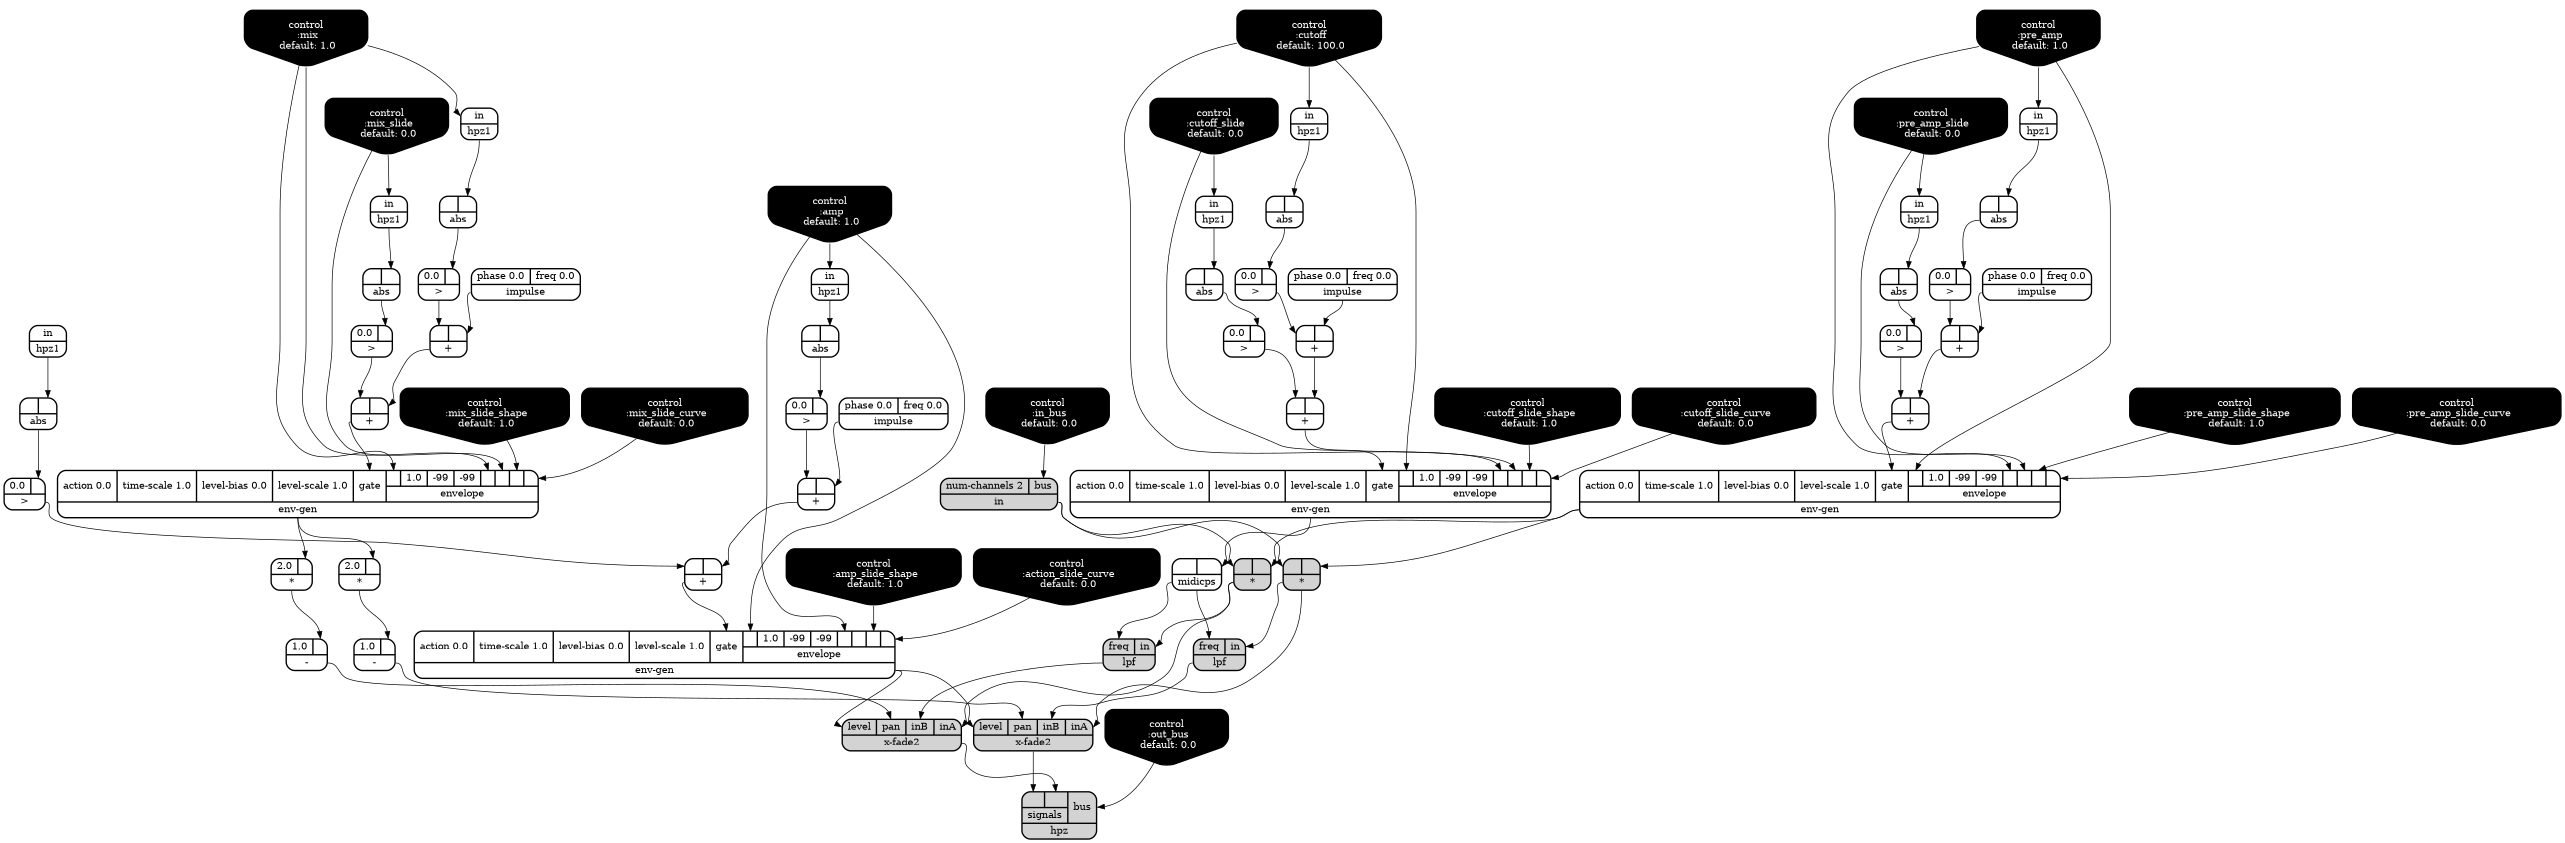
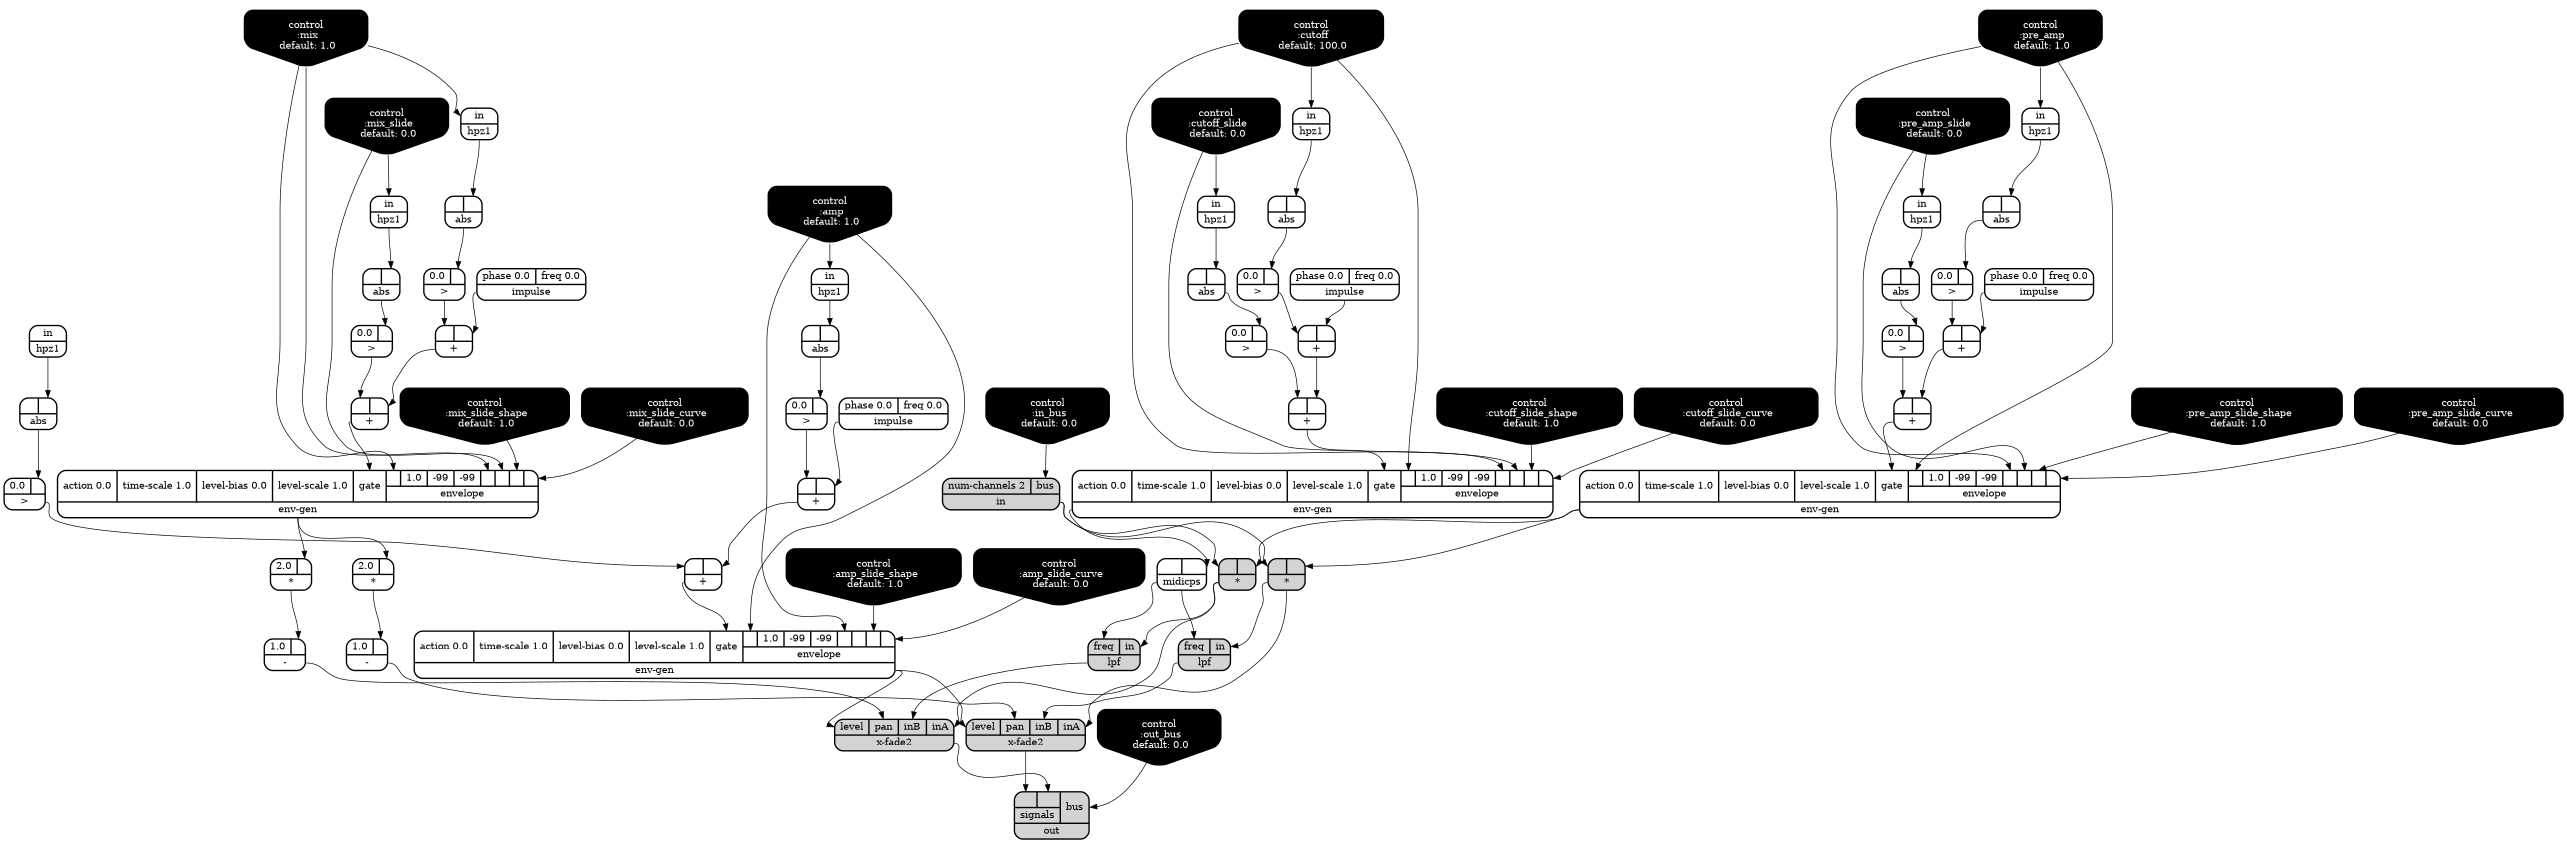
(1067, 574) -> (1059, 574)
(1059, 831) -> (1052, 831)
